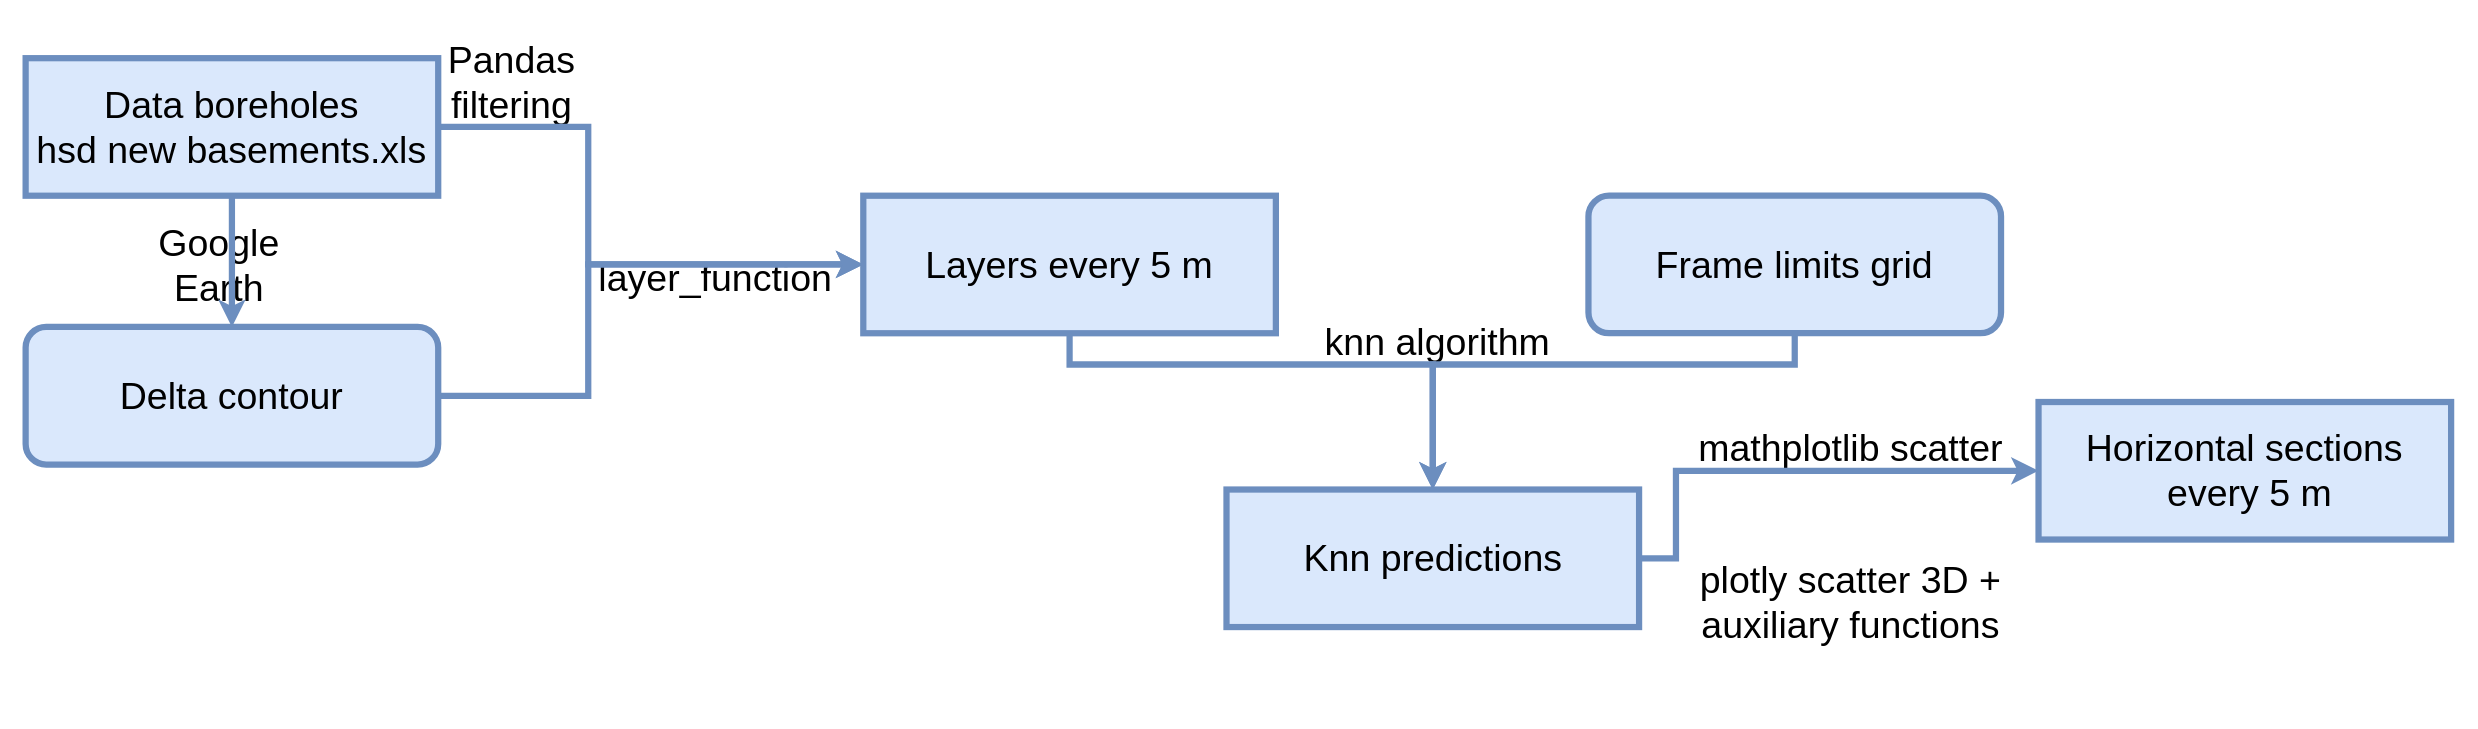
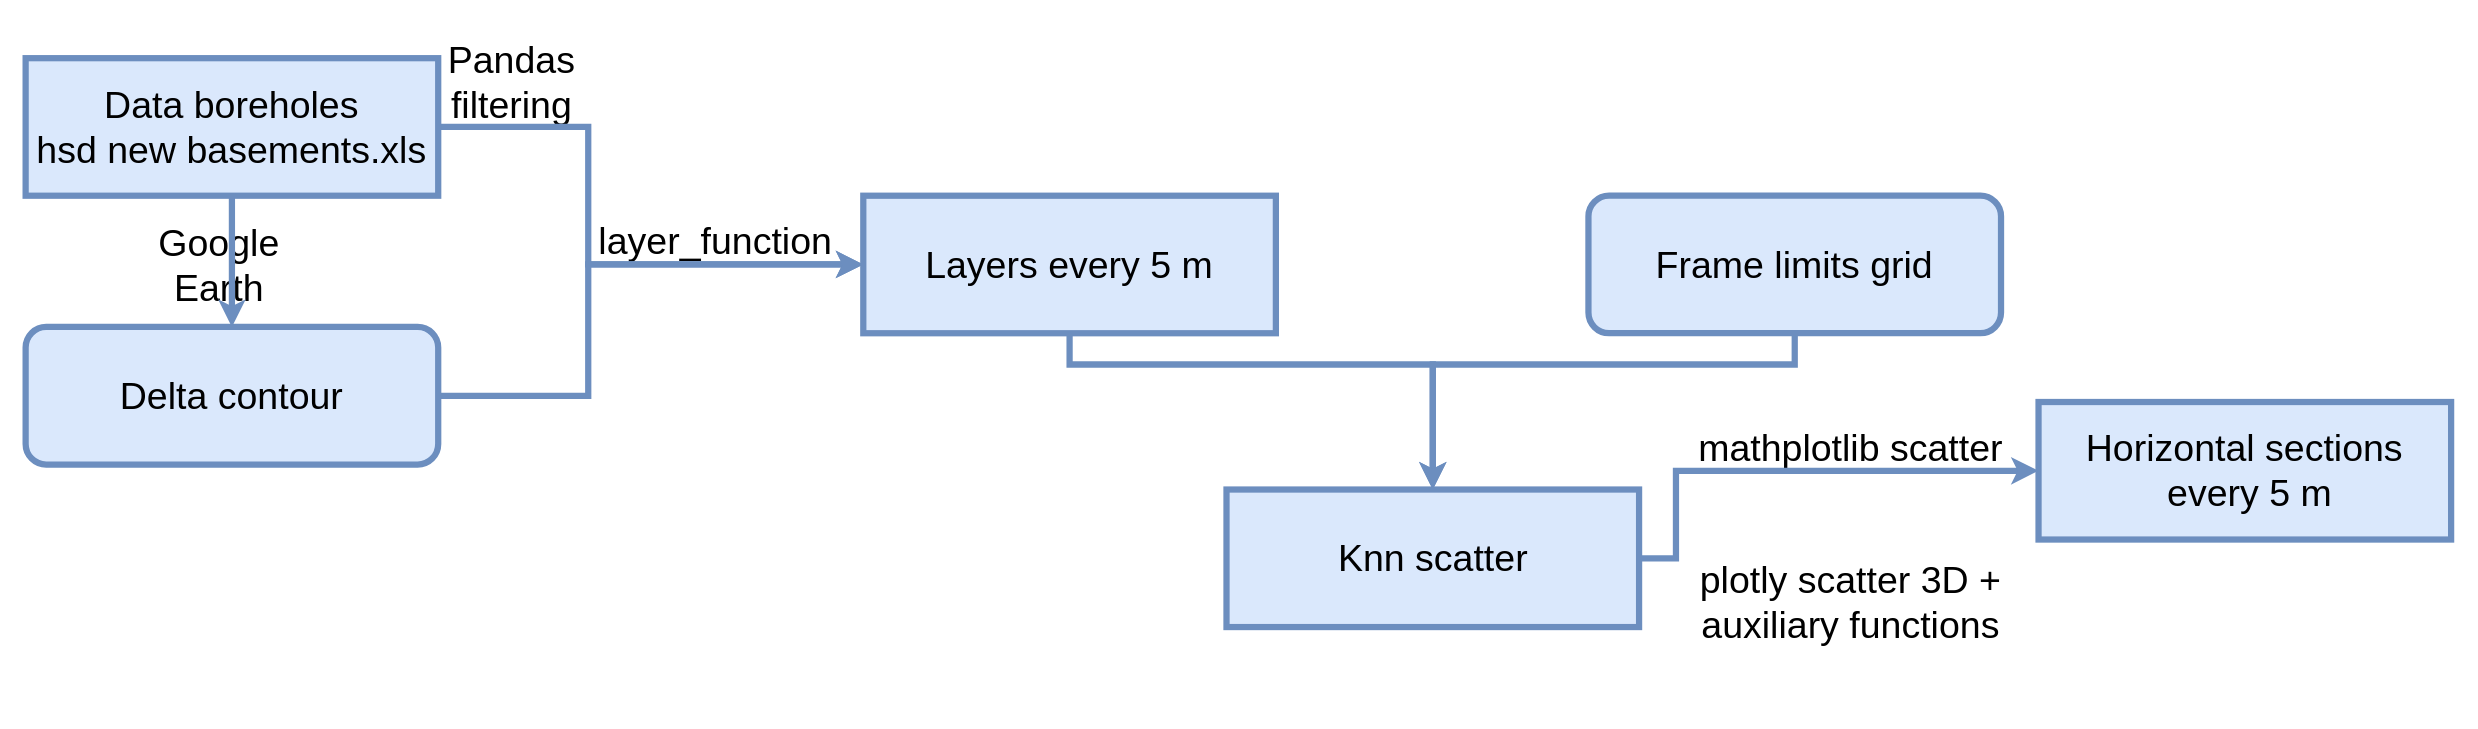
(716, 278) -> (716, 241)
(1438, 341) -> none
(1433, 558) -> (1433, 558)
